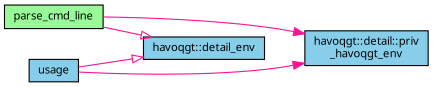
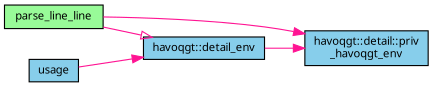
(54, 17) -> (54, 17)
(105, 63) -> (105, 63)
(186, 74) -> (279, 48)
